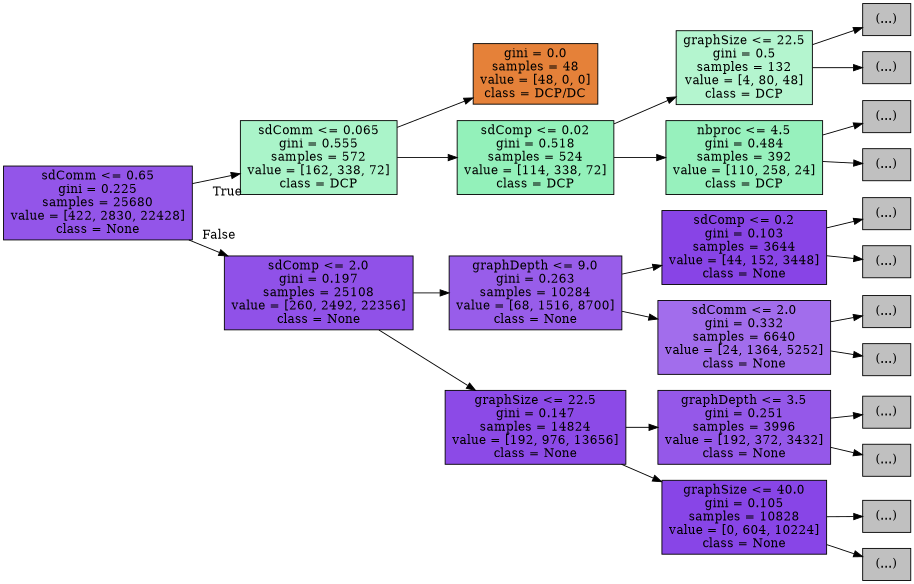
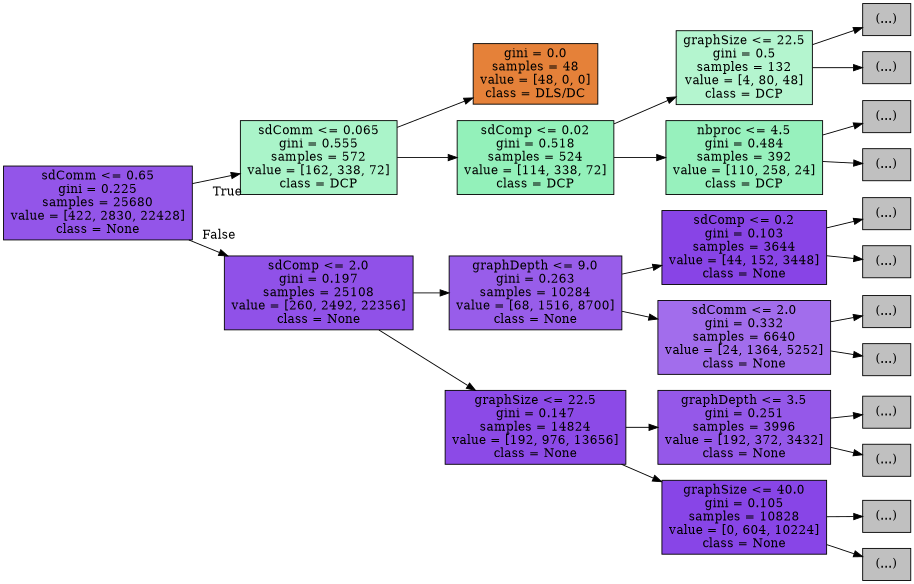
(536, 74) -> (536, 74)
